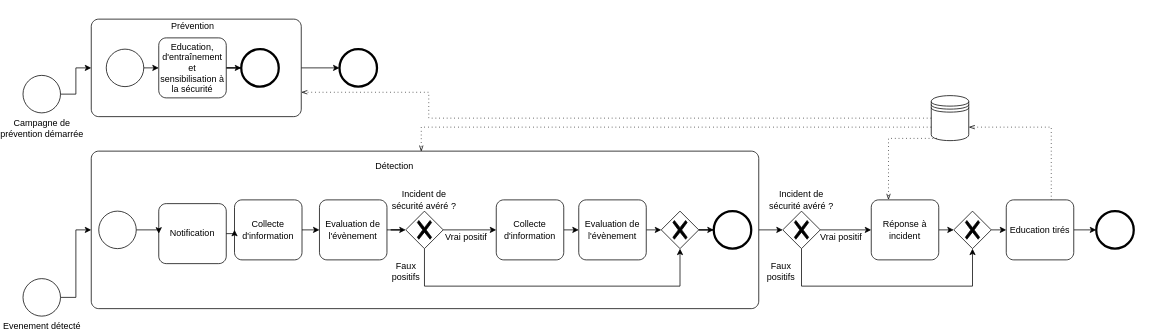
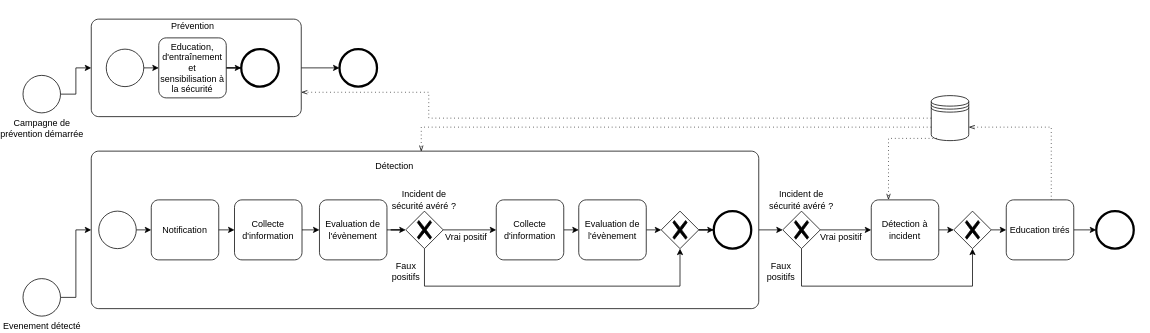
(905, 230) -> (905, 230)
(192, 234) -> (185, 230)
